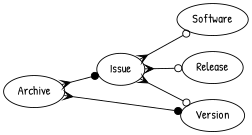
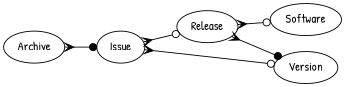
(165, 45) -> (255, 23)
(124, 104) -> (257, 47)
